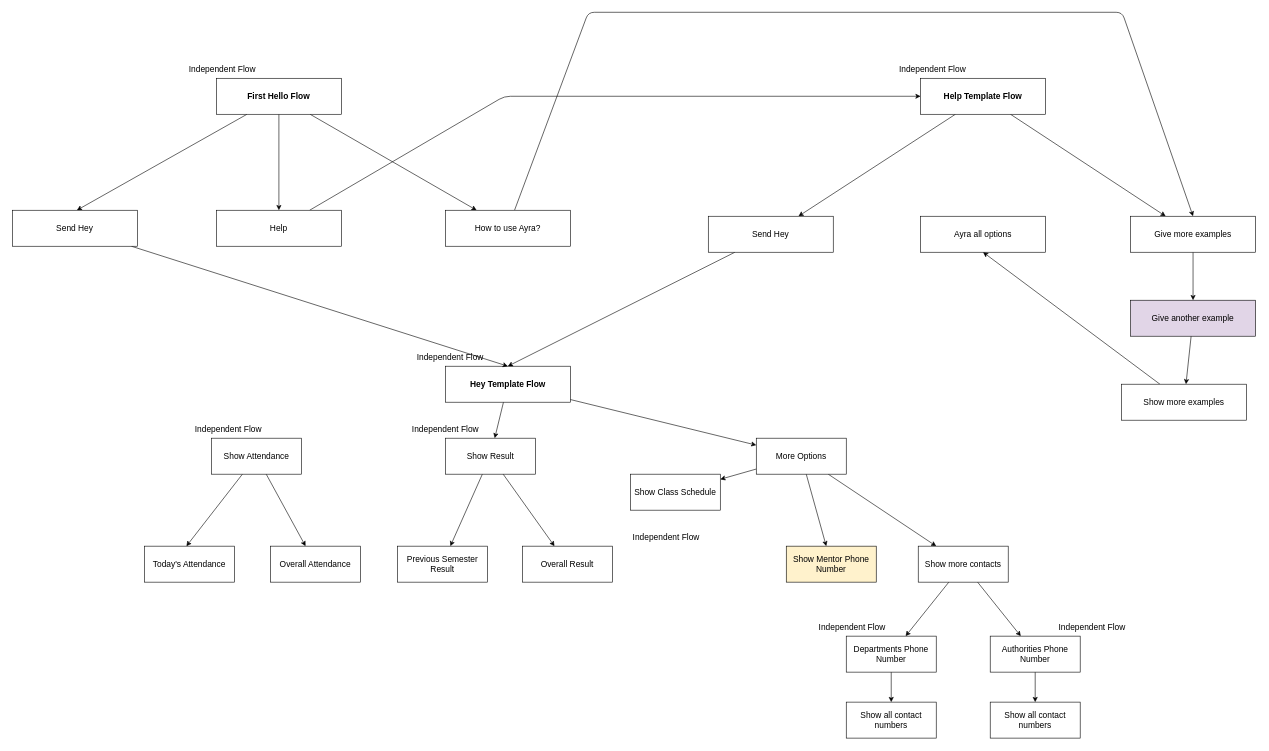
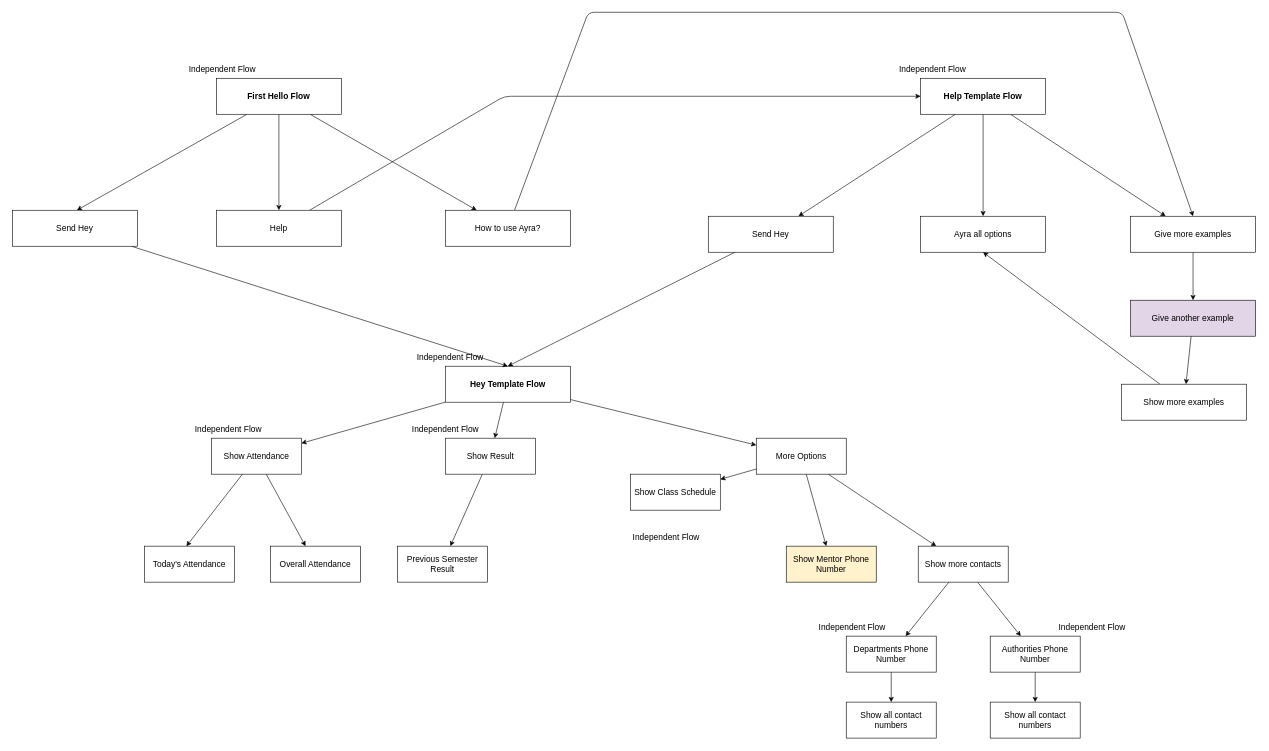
none -> (983, 210)
none -> (376, 422)
(528, 509) -> none
(567, 564) -> none
